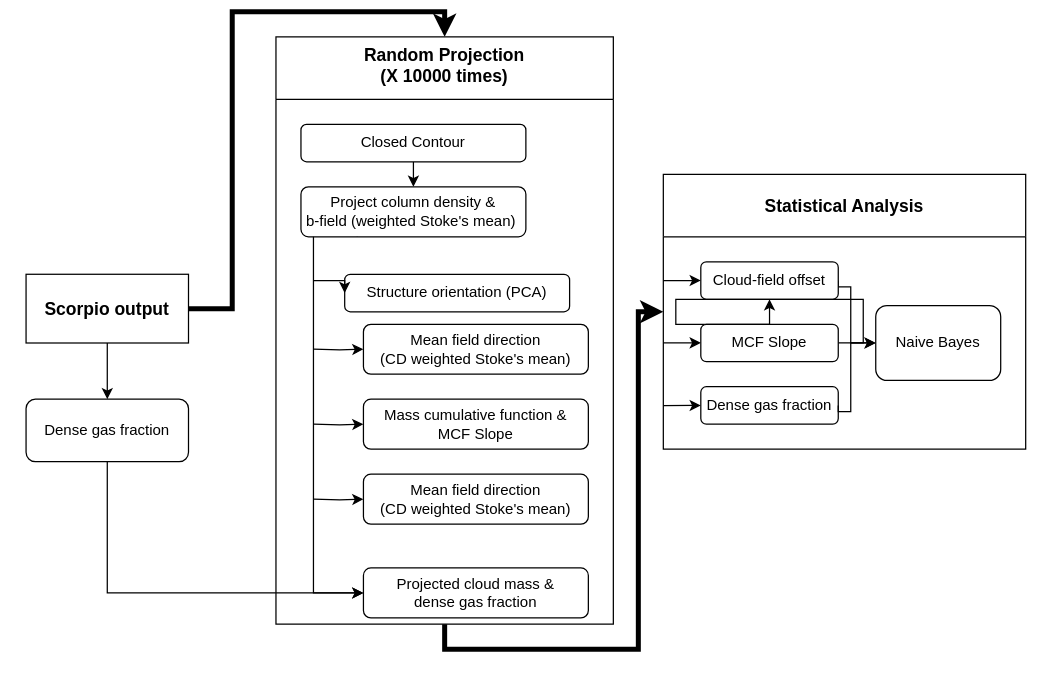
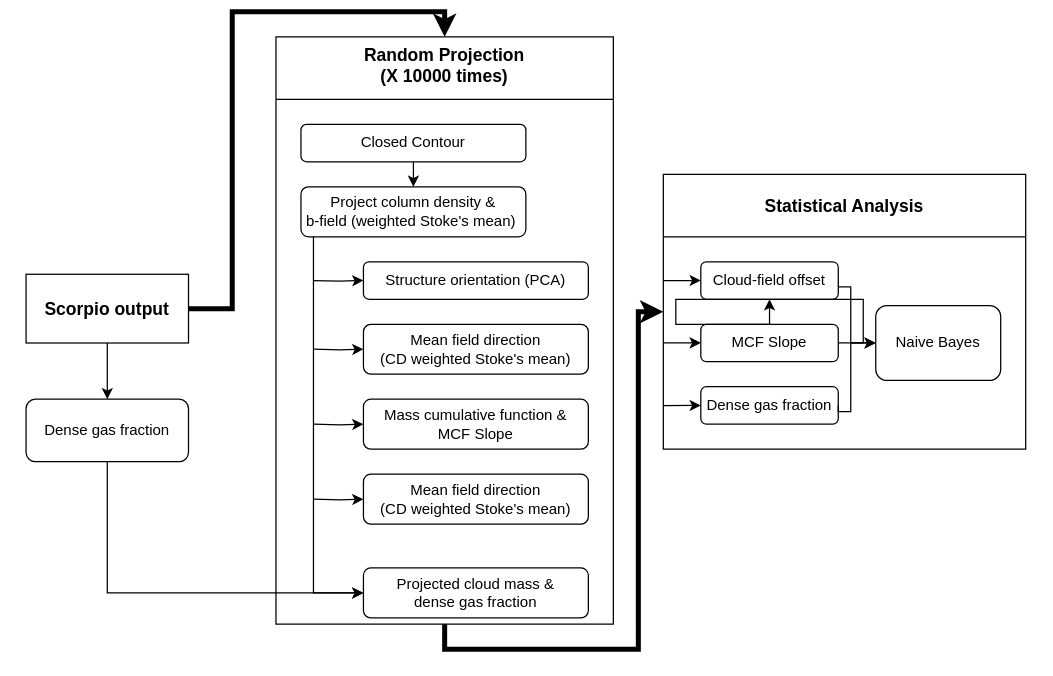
(457, 293) -> (476, 281)
